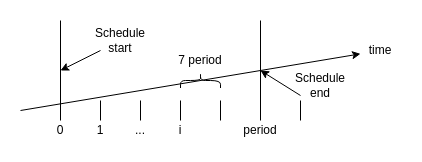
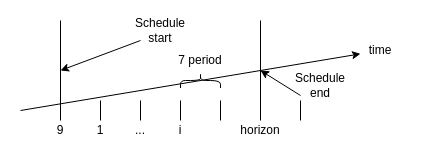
(121, 41) -> (161, 31)
(61, 131) -> (61, 131)
(261, 131) -> (261, 131)
